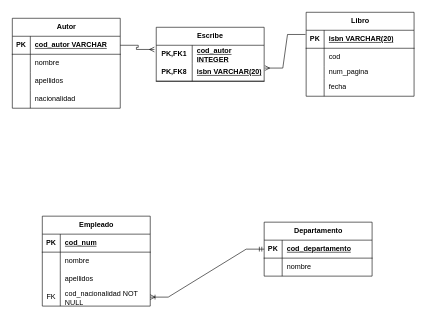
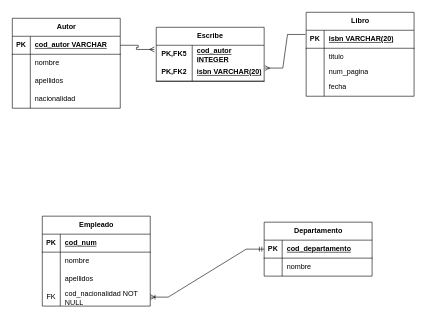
(174, 54) -> (174, 54)
(335, 57) -> (339, 57)
(174, 72) -> (174, 72)
